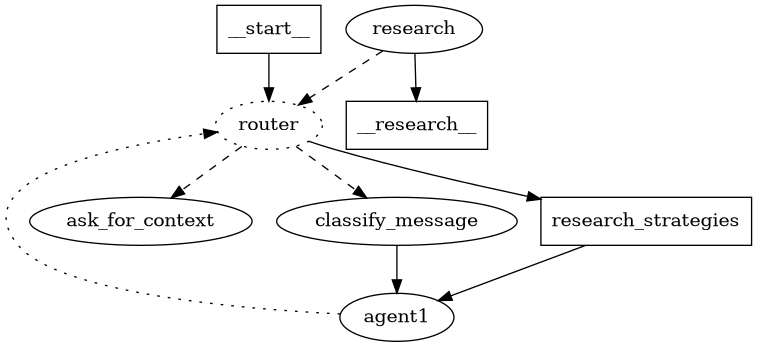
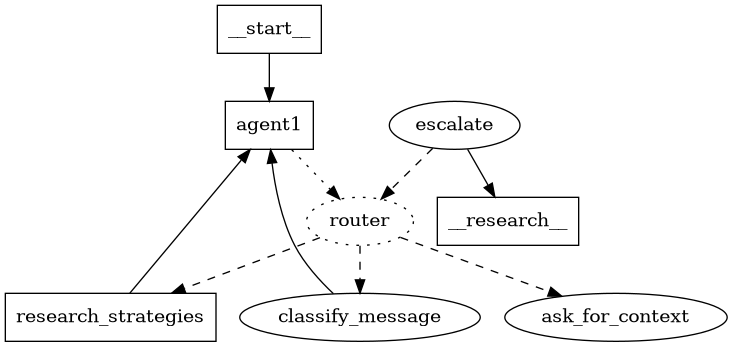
(414, 29) -> (455, 125)
(269, 71) -> (269, 71)
(418, 171) -> (252, 263)
(397, 317) -> (269, 125)
